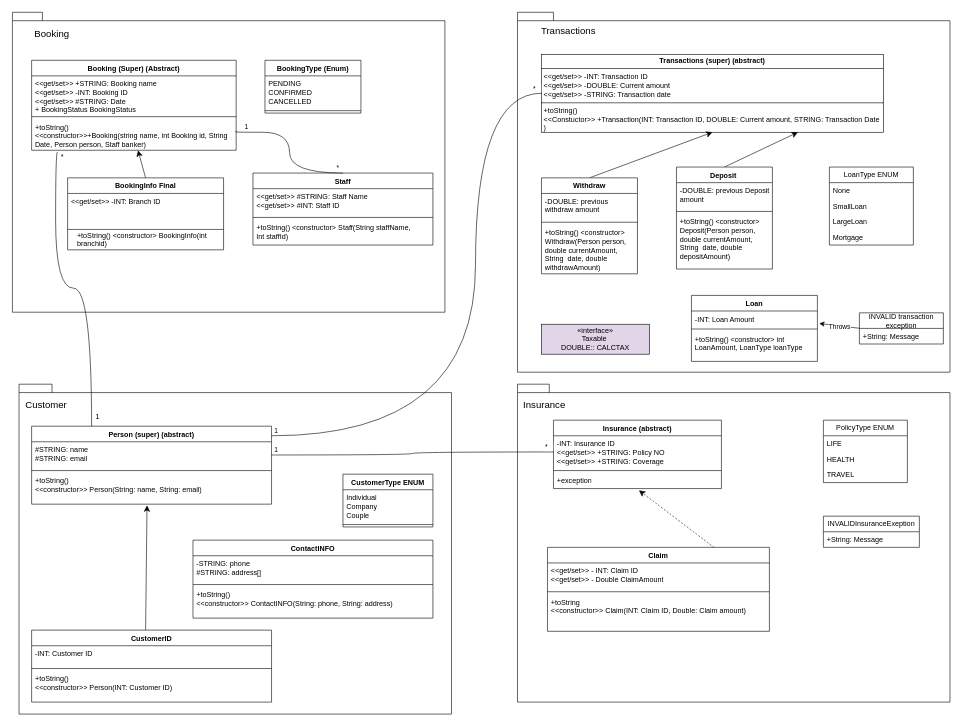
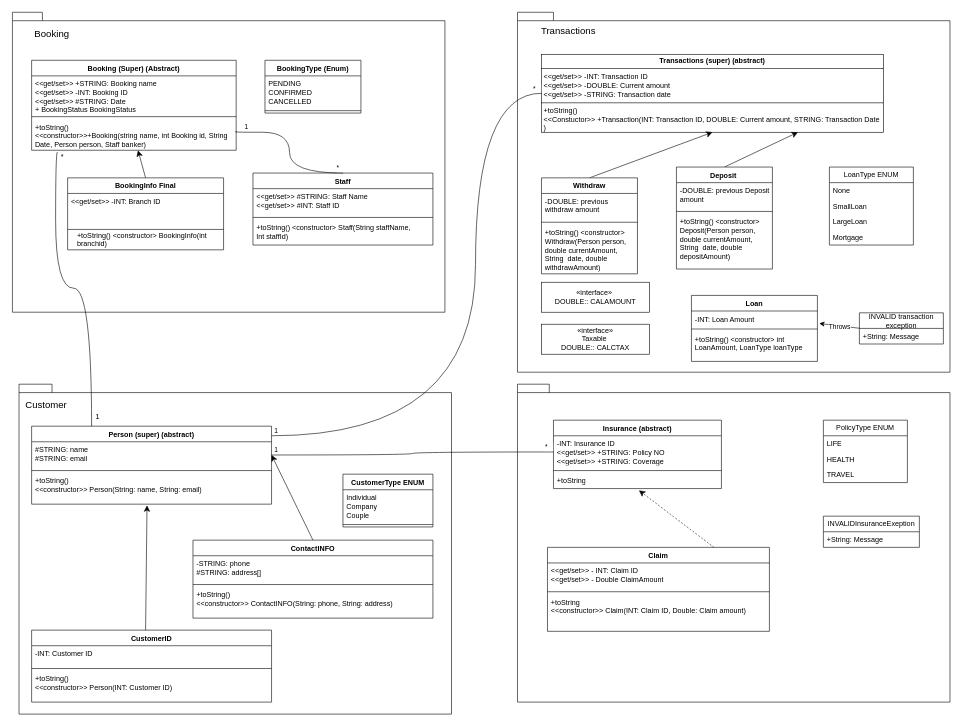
none -> (596, 297)
(596, 339) -> (596, 339)
(545, 405) -> none
none -> (281, 475)
(576, 482) -> (574, 482)
